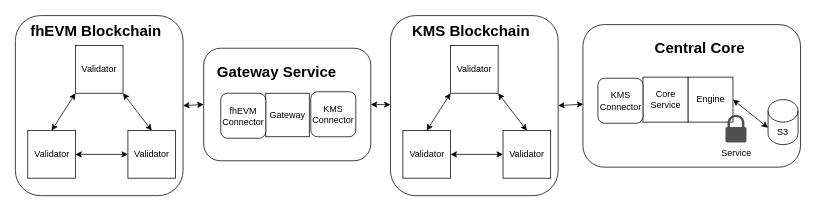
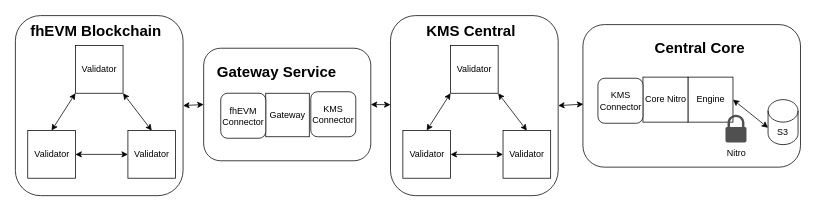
(471, 30) -> (471, 30)
(666, 99) -> (666, 99)
(737, 153) -> (737, 153)
